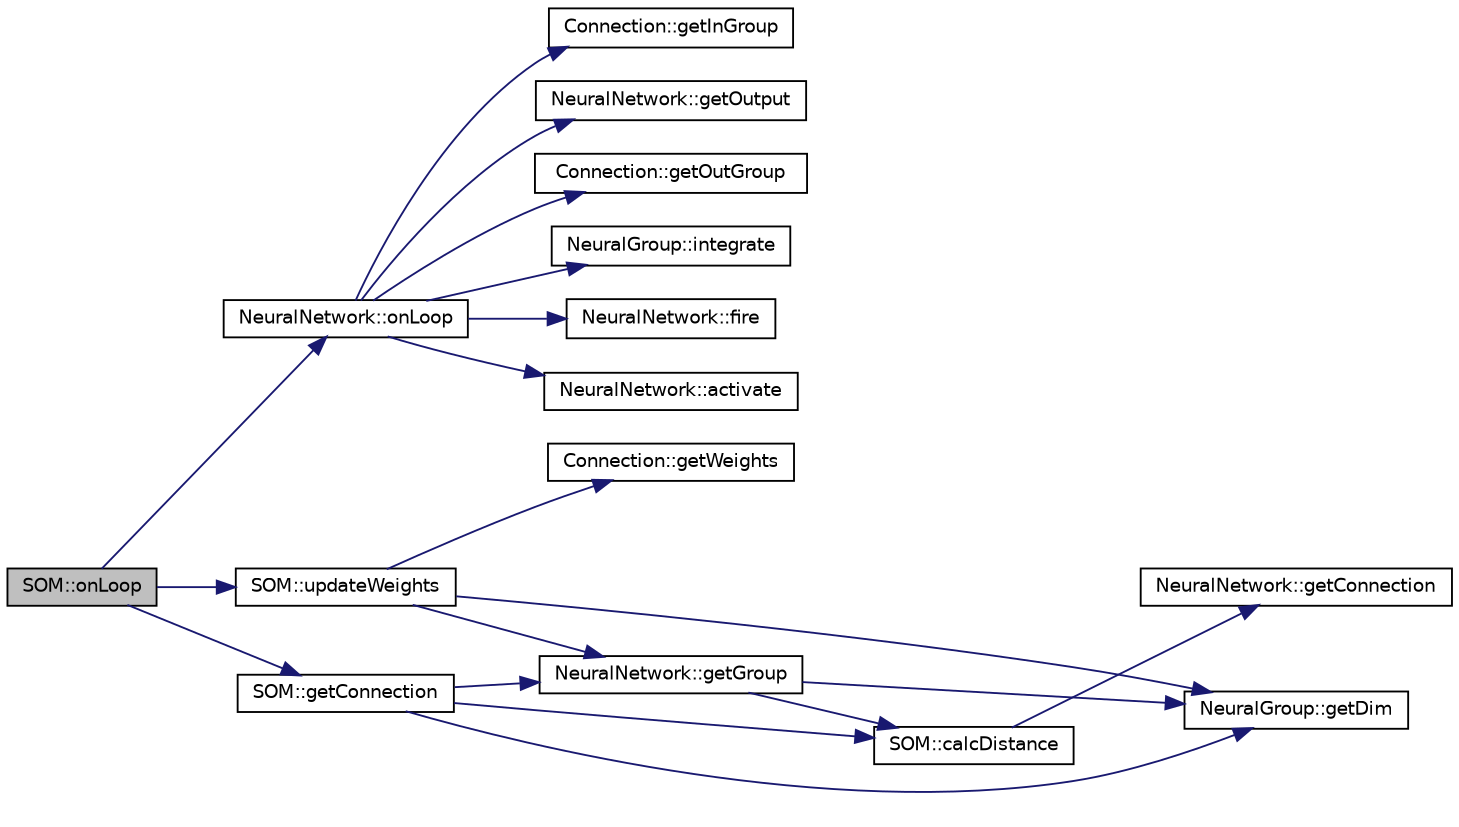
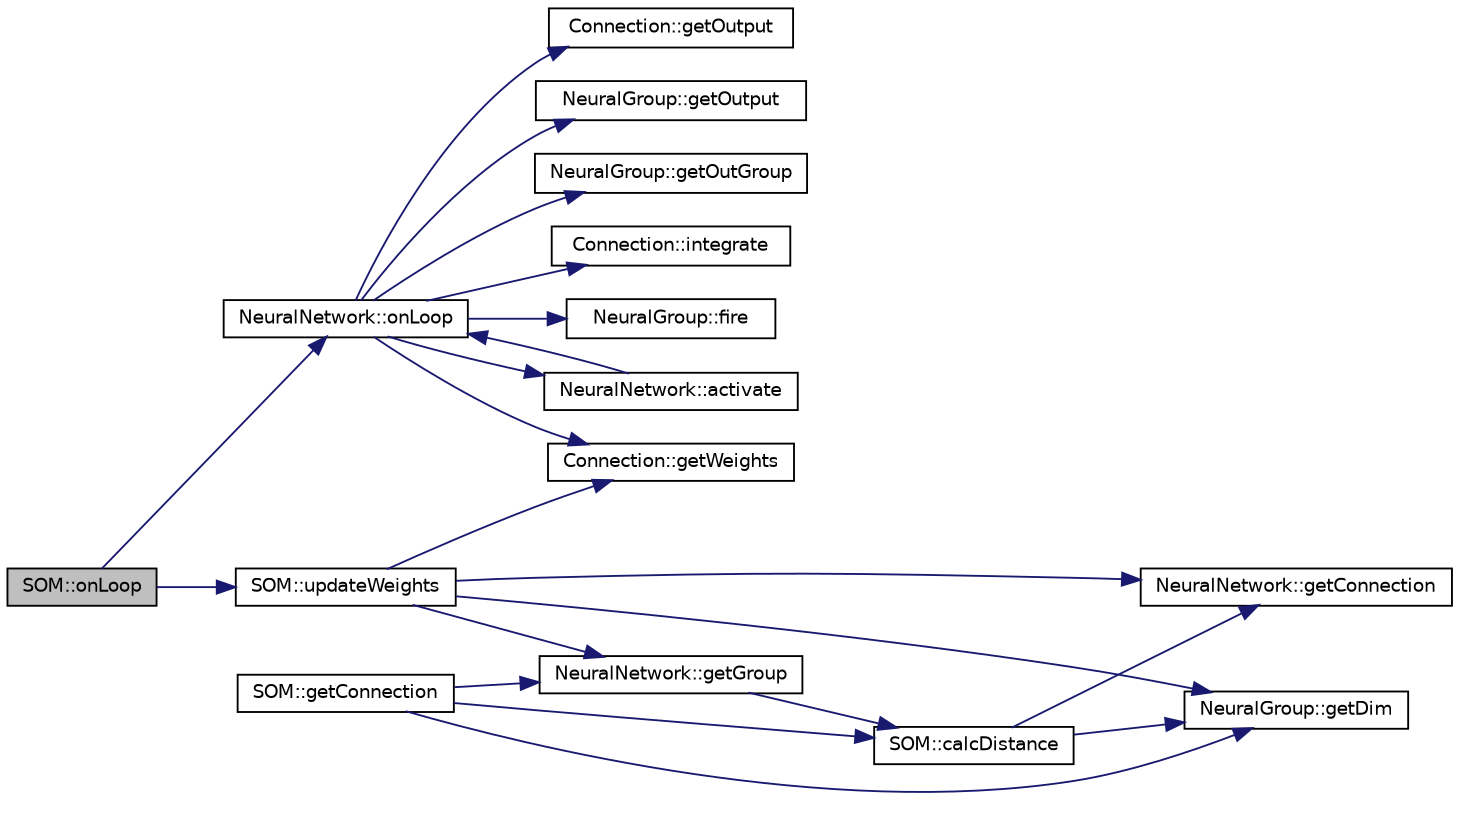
(671, 28) -> (671, 28)
(671, 101) -> (671, 101)
(671, 173) -> (671, 173)
(671, 246) -> (671, 246)
(671, 319) -> (671, 319)
none -> (558, 354)
none -> (468, 395)
none -> (789, 574)
(205, 637) -> none
(984, 692) -> (1120, 730)
